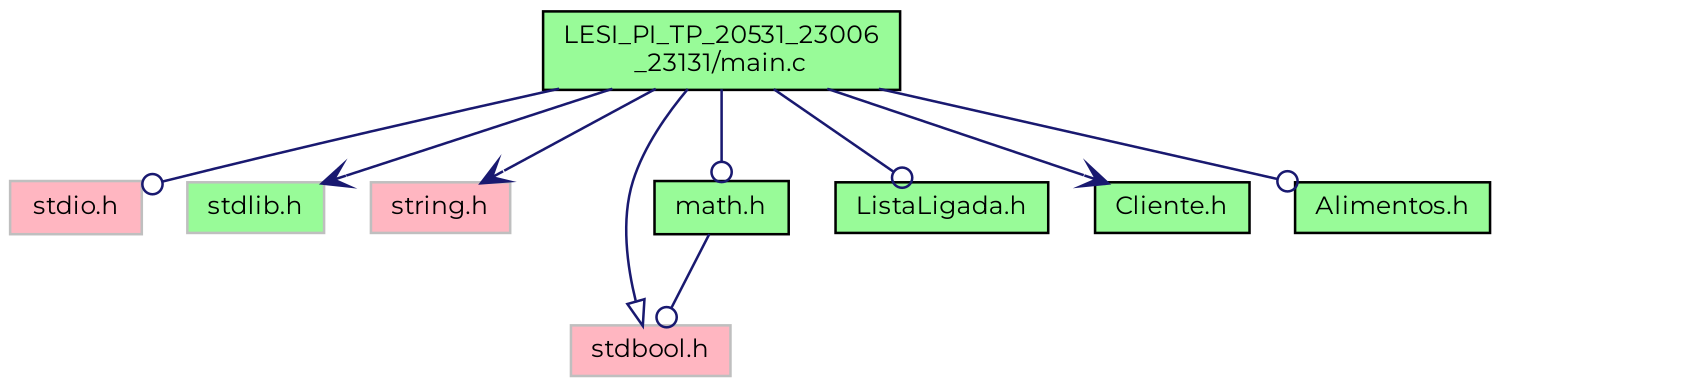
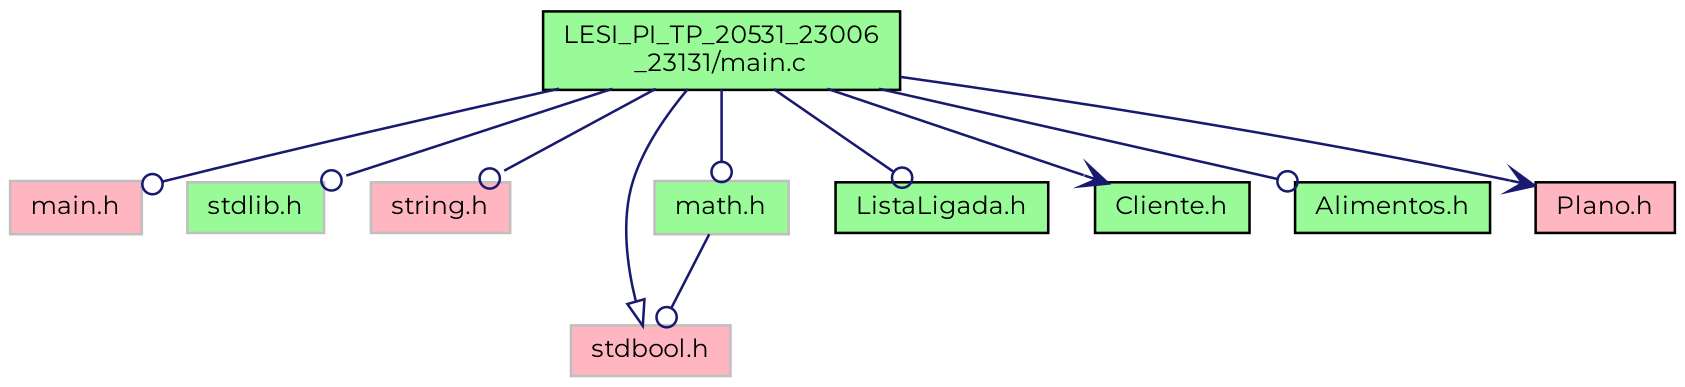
(580, 130) -> (580, 130)
(479, 132) -> (479, 132)
(76, 208) -> (76, 208)
(722, 208) -> (722, 208)
none -> (1605, 208)
